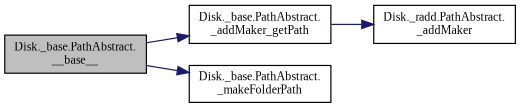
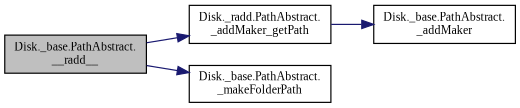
(260, 24) -> (260, 24)
(445, 24) -> (445, 24)
(76, 54) -> (76, 54)
